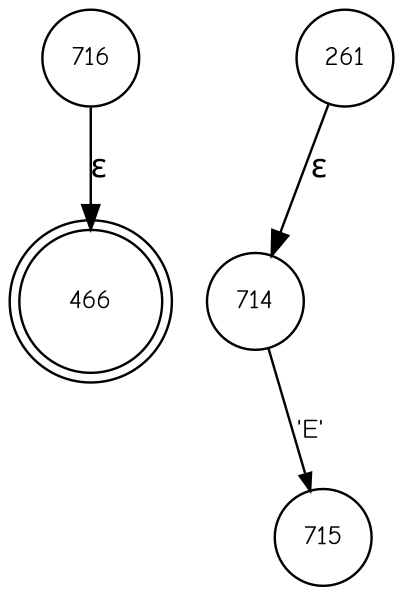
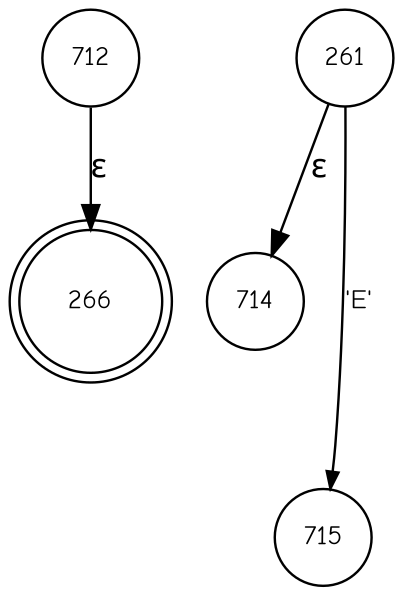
(91, 58) -> (91, 58)
(91, 301) -> (91, 301)
(287, 411) -> (343, 289)
